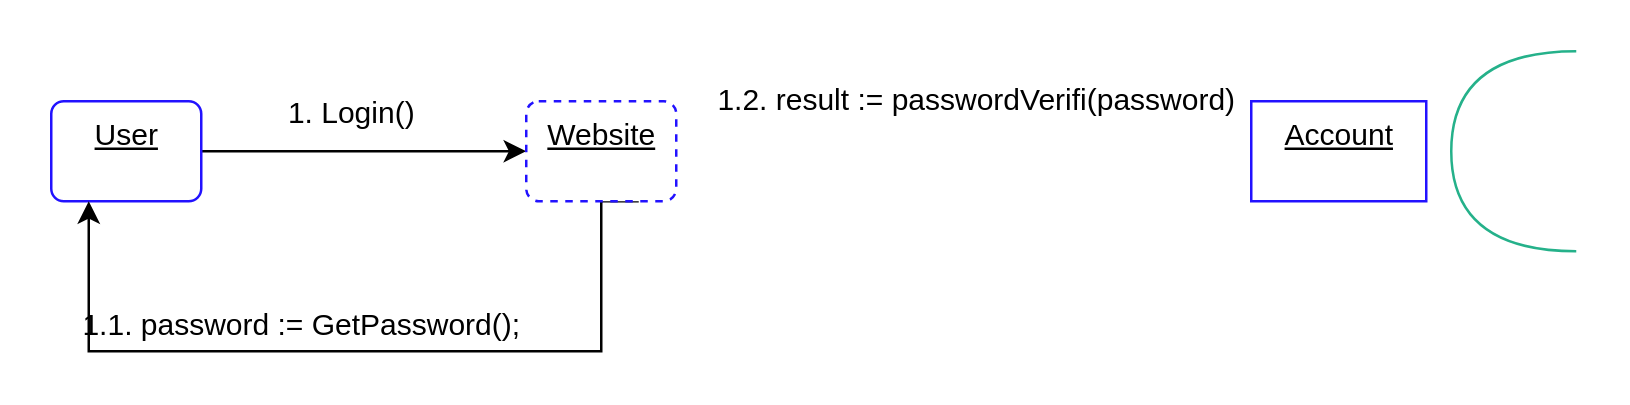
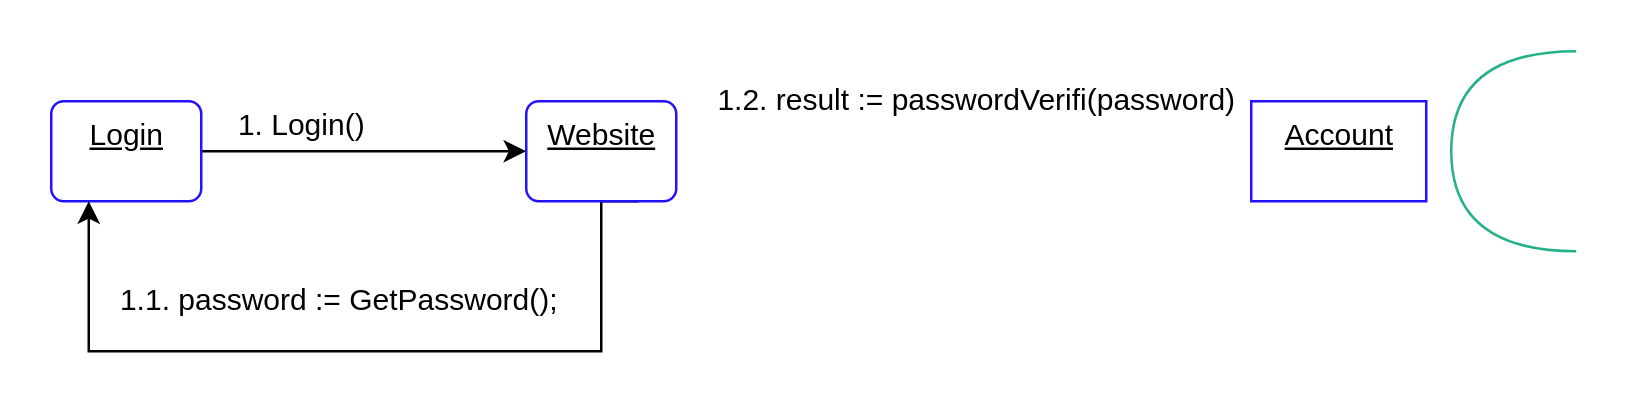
(351, 114) -> (301, 126)
(128, 137) -> (128, 137)
(601, 151) -> (601, 151)
(301, 326) -> (339, 301)
